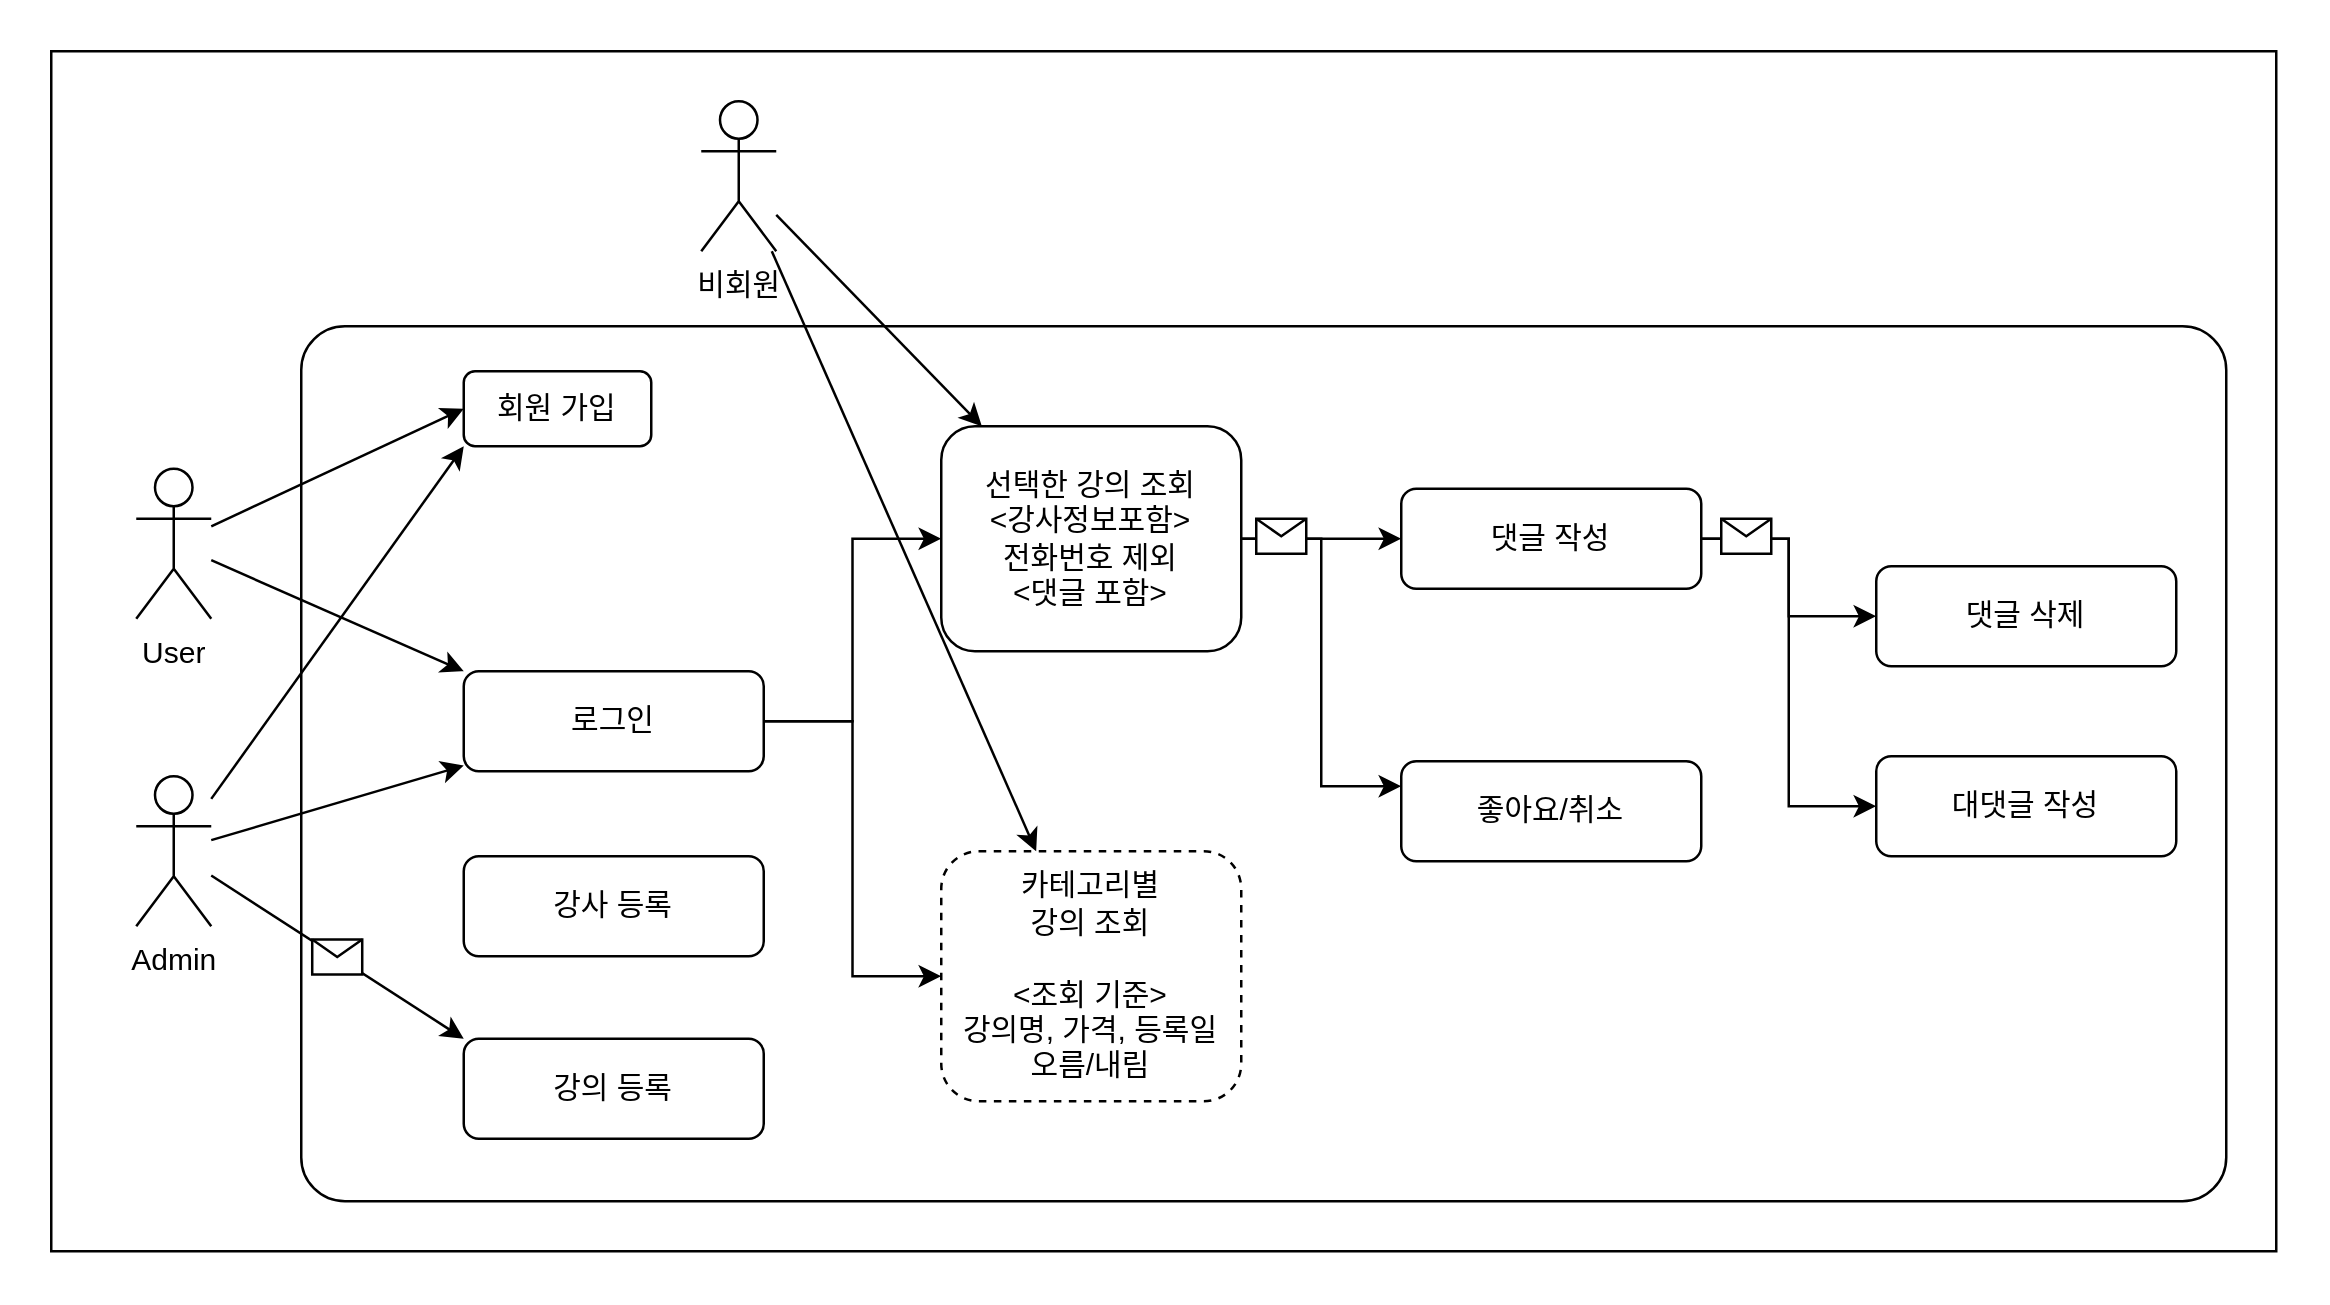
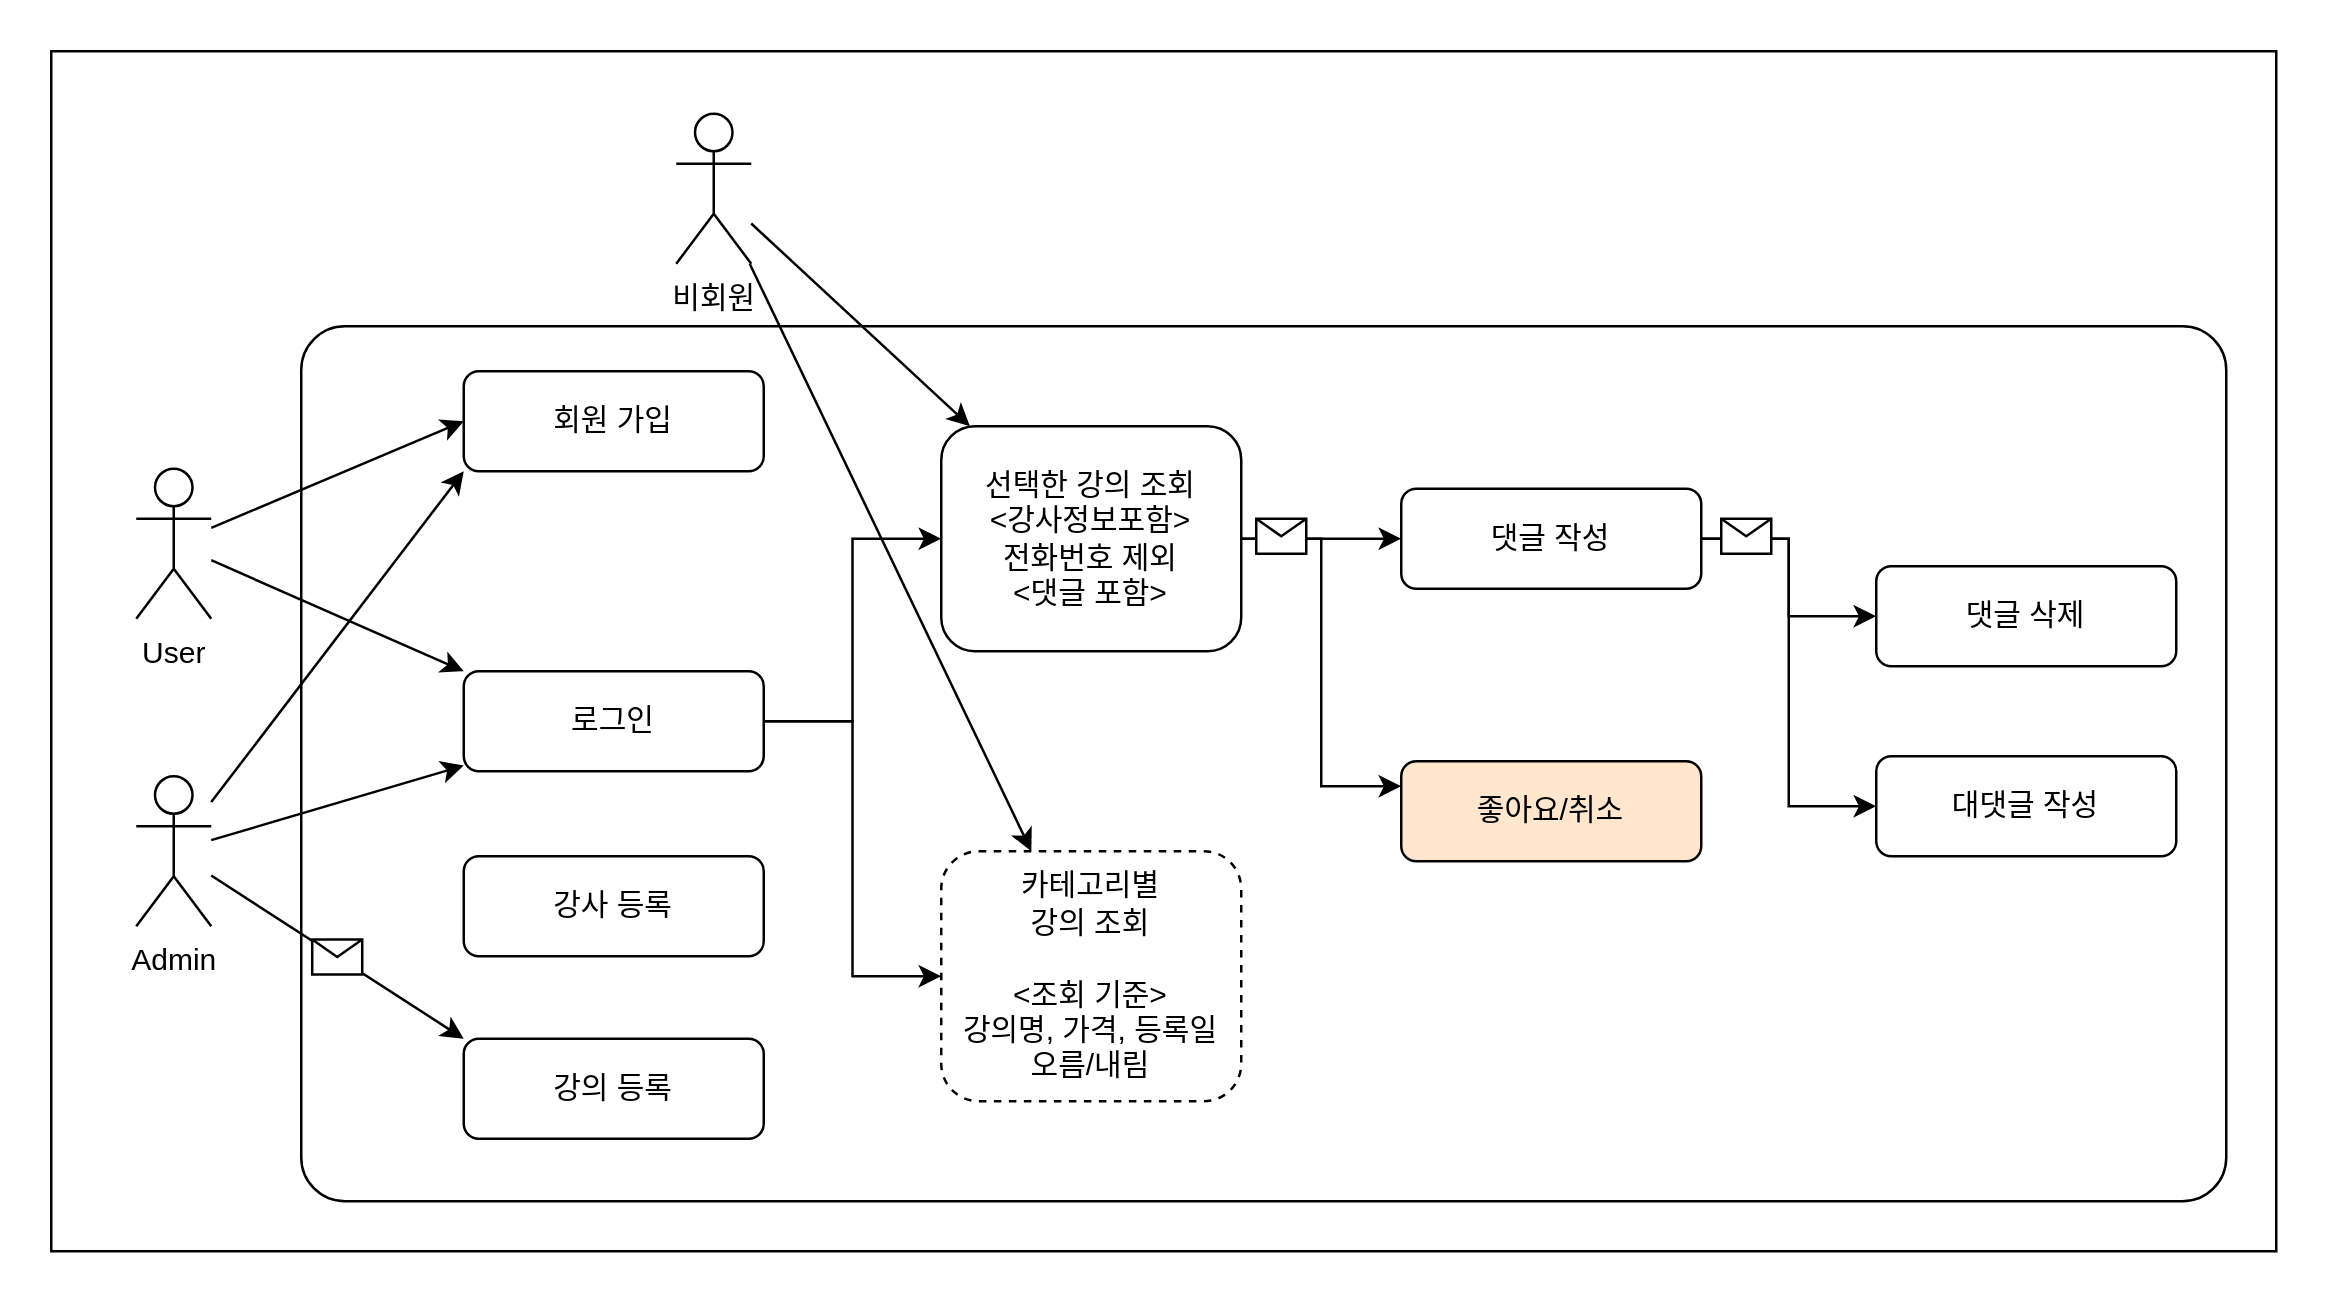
(739, 176) -> (714, 189)
(558, 409) -> (614, 421)
(1551, 811) -> (1551, 811)
